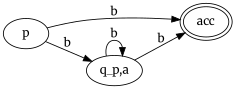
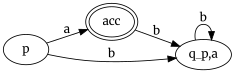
(114, 12) -> (67, 30)
(156, 48) -> (154, 37)
